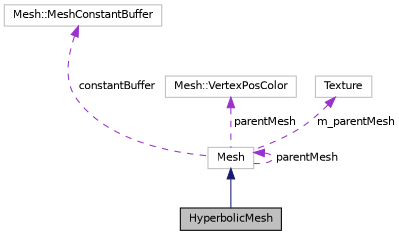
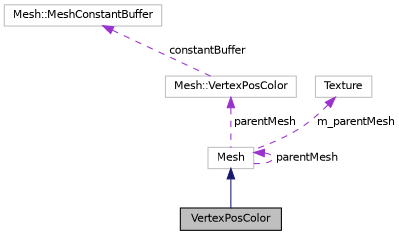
(107, 126) -> (162, 53)
(231, 219) -> (231, 219)
